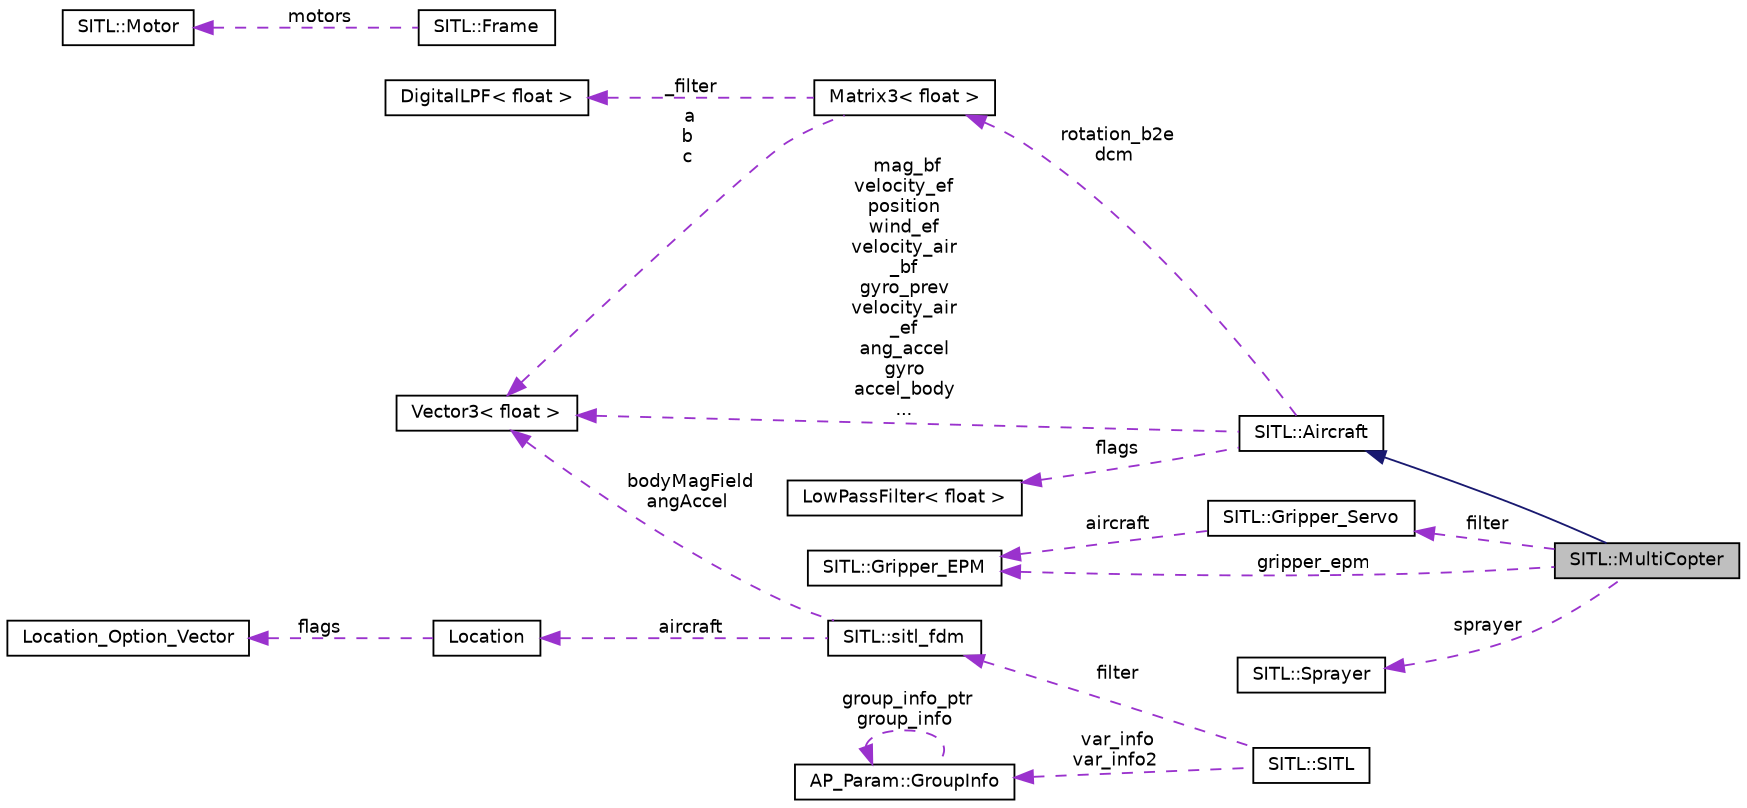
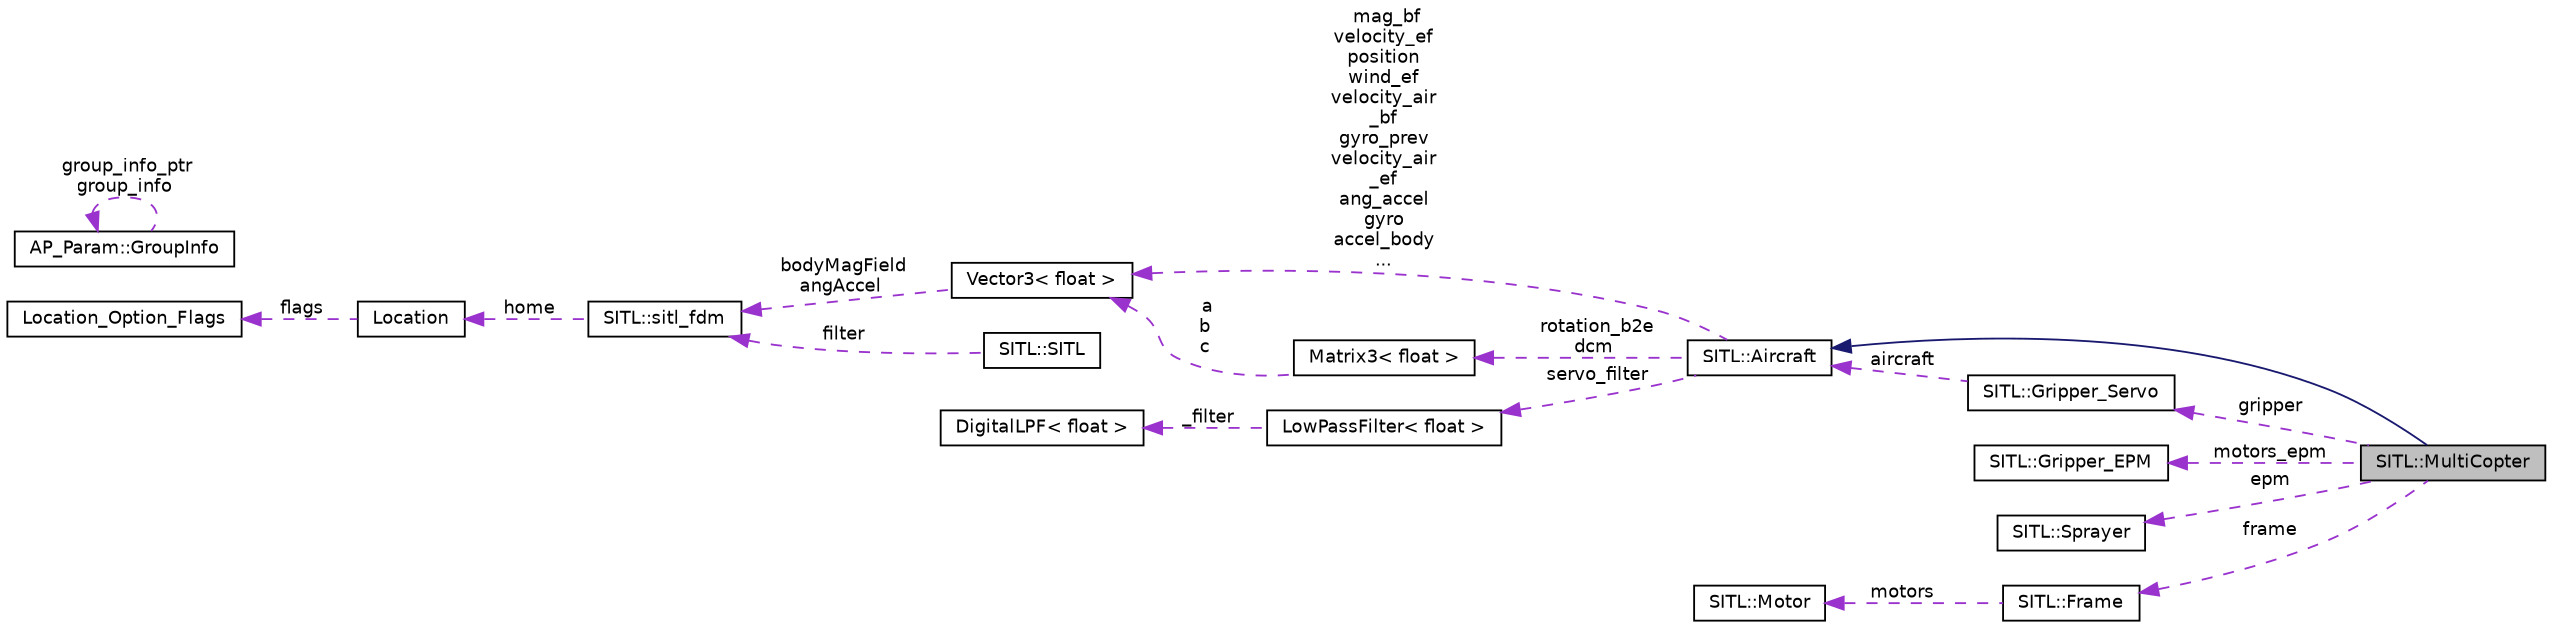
(711, 98) -> (1214, 428)
(1115, 449) -> (1595, 375)
(1485, 525) -> (2268, 407)
(675, 542) -> (856, 299)
(1114, 542) -> (1909, 375)
none -> (2300, 551)
(1311, 563) -> (2268, 453)
(1485, 626) -> (2268, 480)
(688, 628) -> (527, 309)
(128, 638) -> (125, 319)
(1143, 772) -> none
